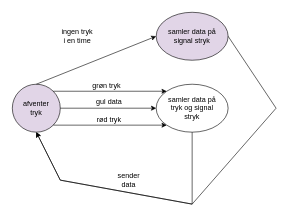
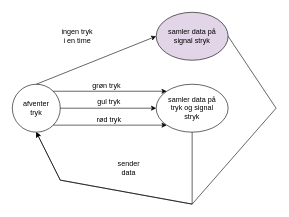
(109, 102) -> (109, 102)
(36, 108) -> (36, 108)
(129, 180) -> (129, 168)
